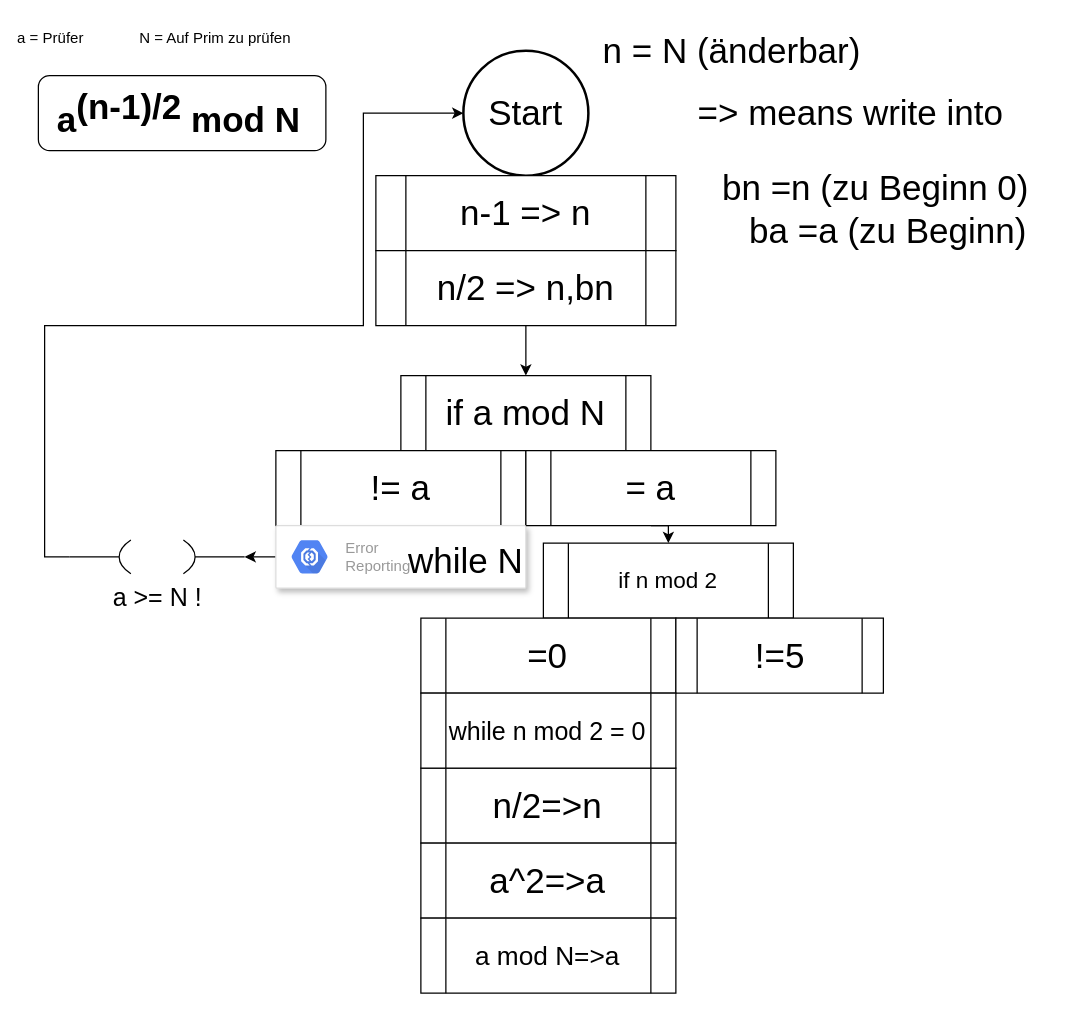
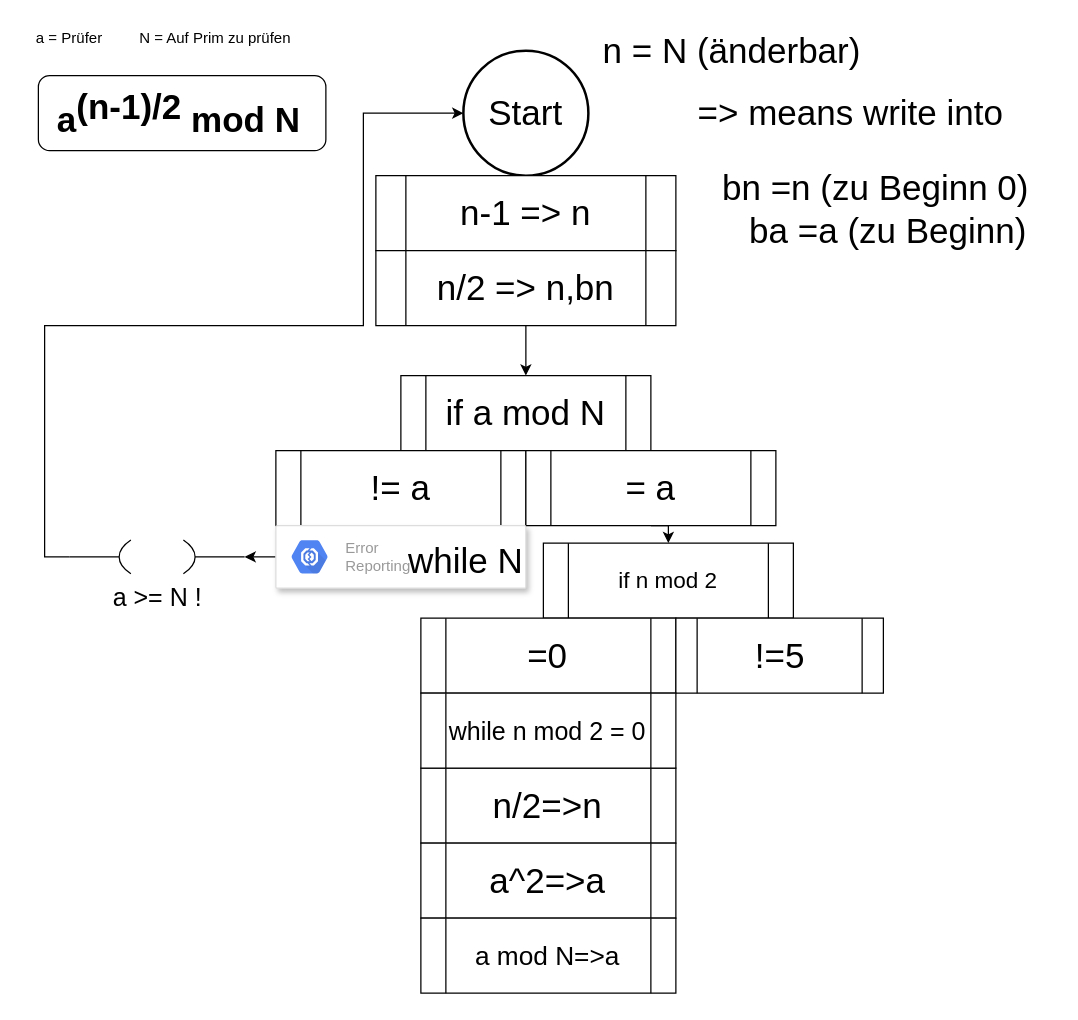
(51, 38) -> (69, 38)
